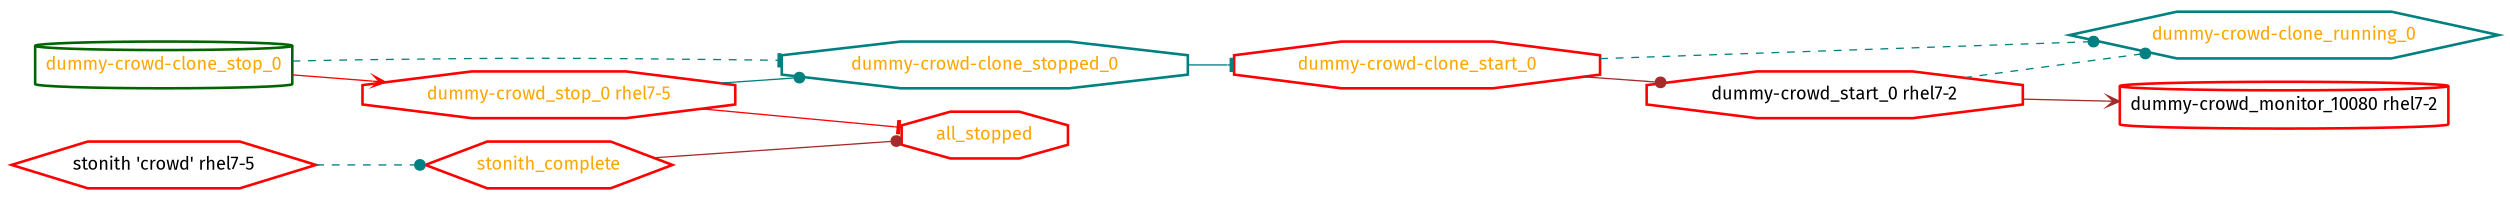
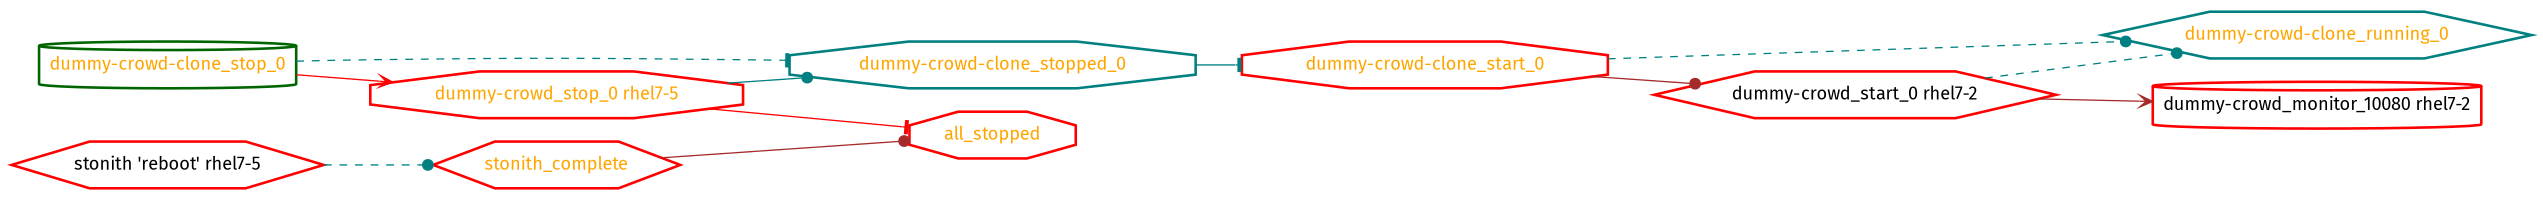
(1835, 95) -> (1855, 95)
(164, 165) -> (168, 165)
